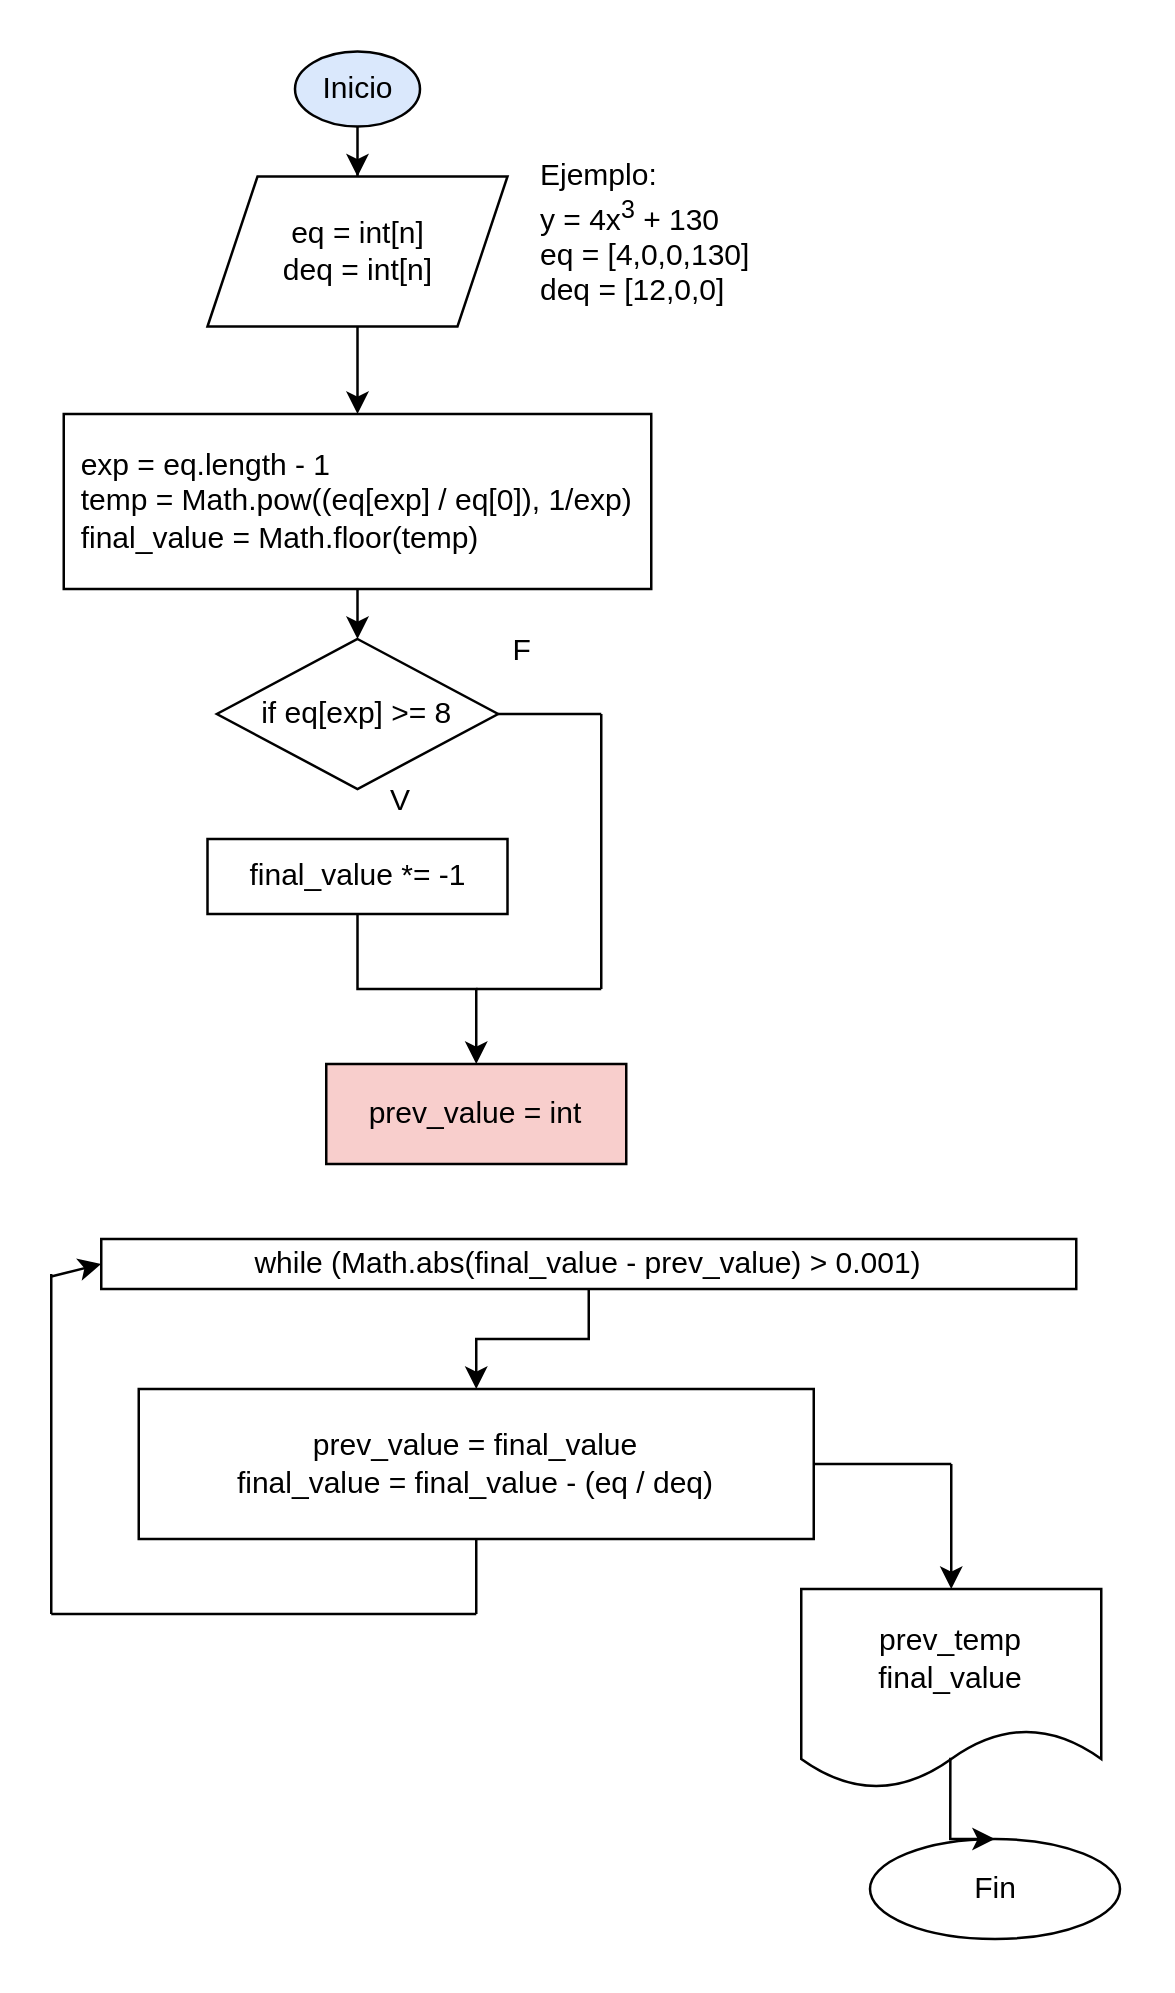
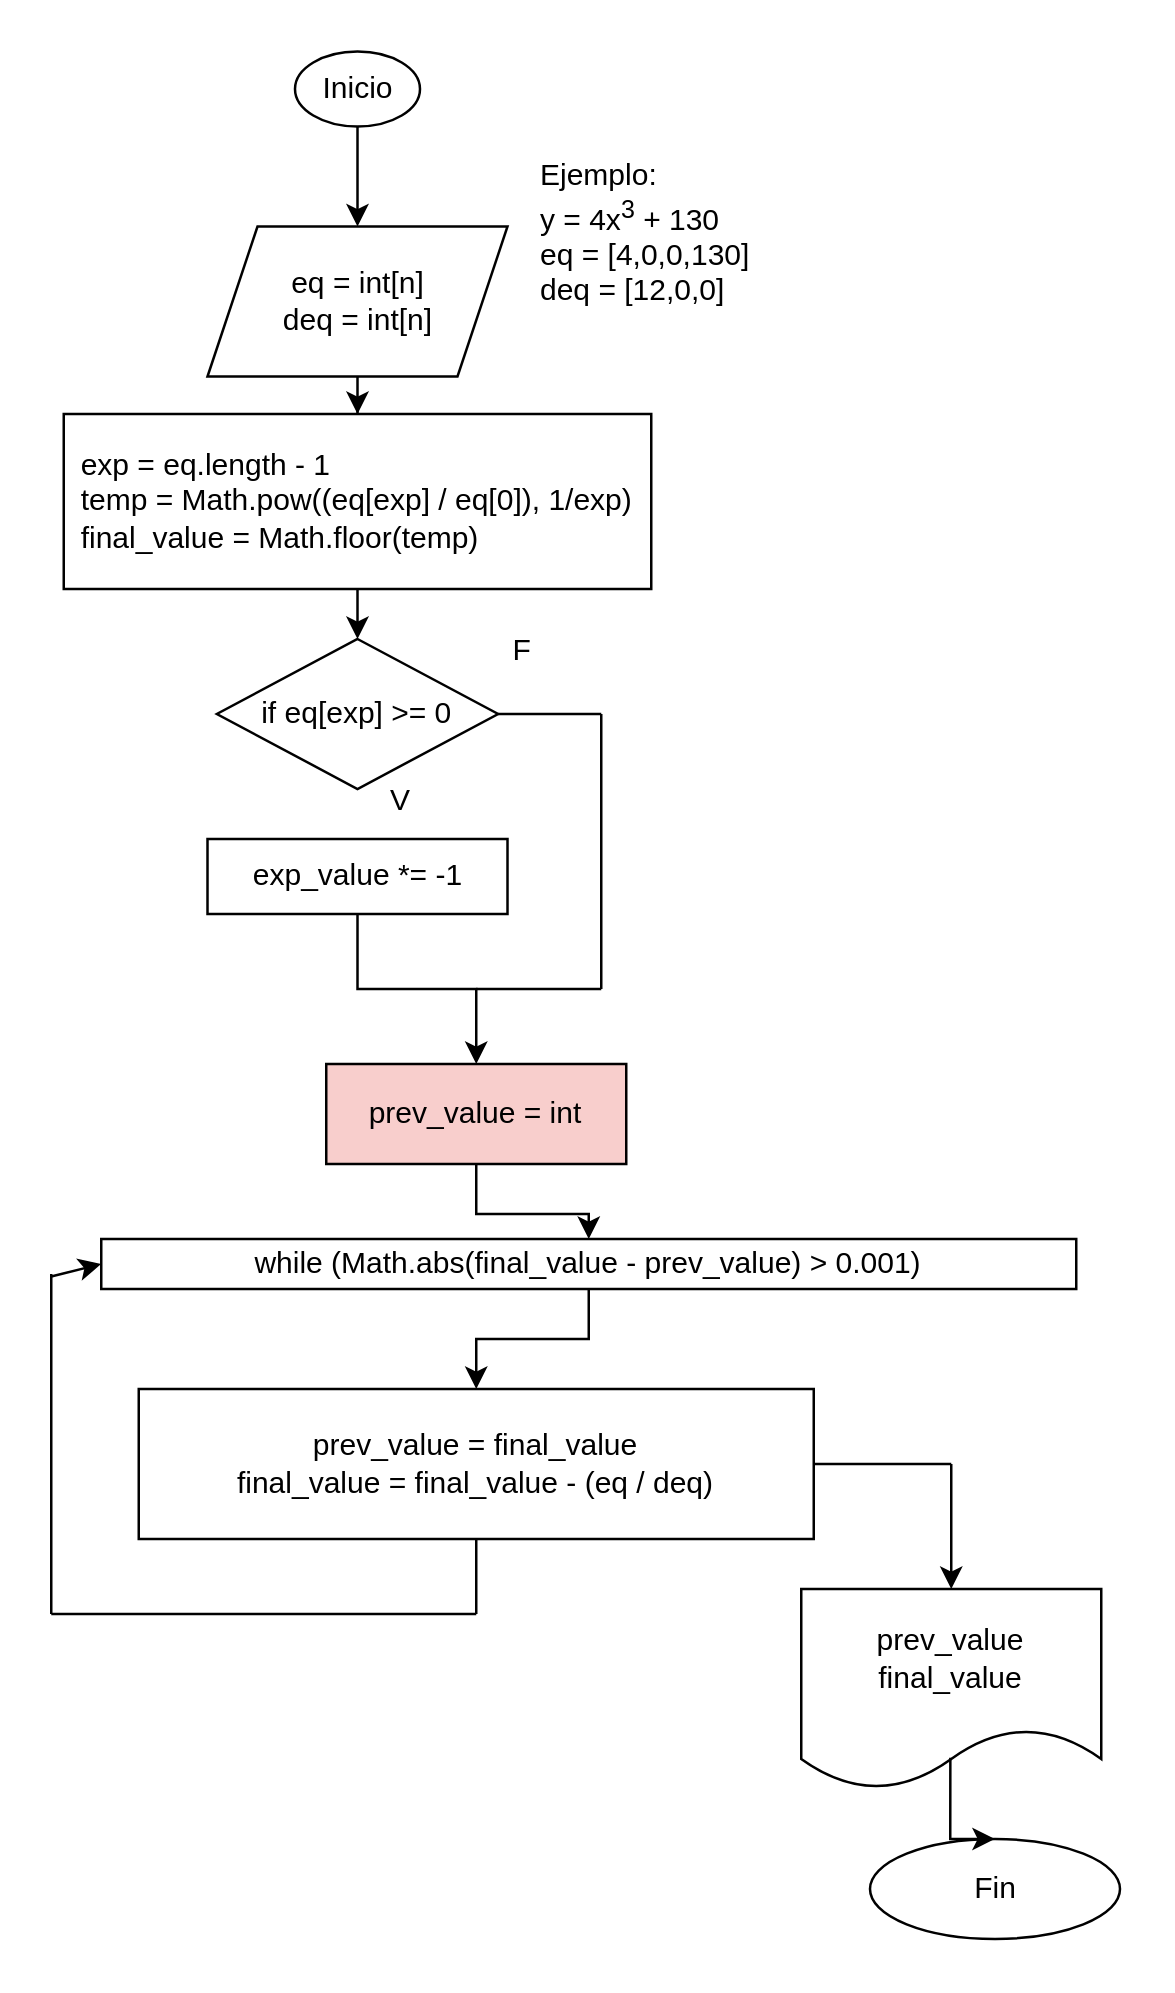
(358, 89) -> (358, 89)
(358, 251) -> (358, 301)
(358, 714) -> (358, 714)
(359, 876) -> (359, 876)
none -> (511, 1214)
(951, 1659) -> (951, 1659)
